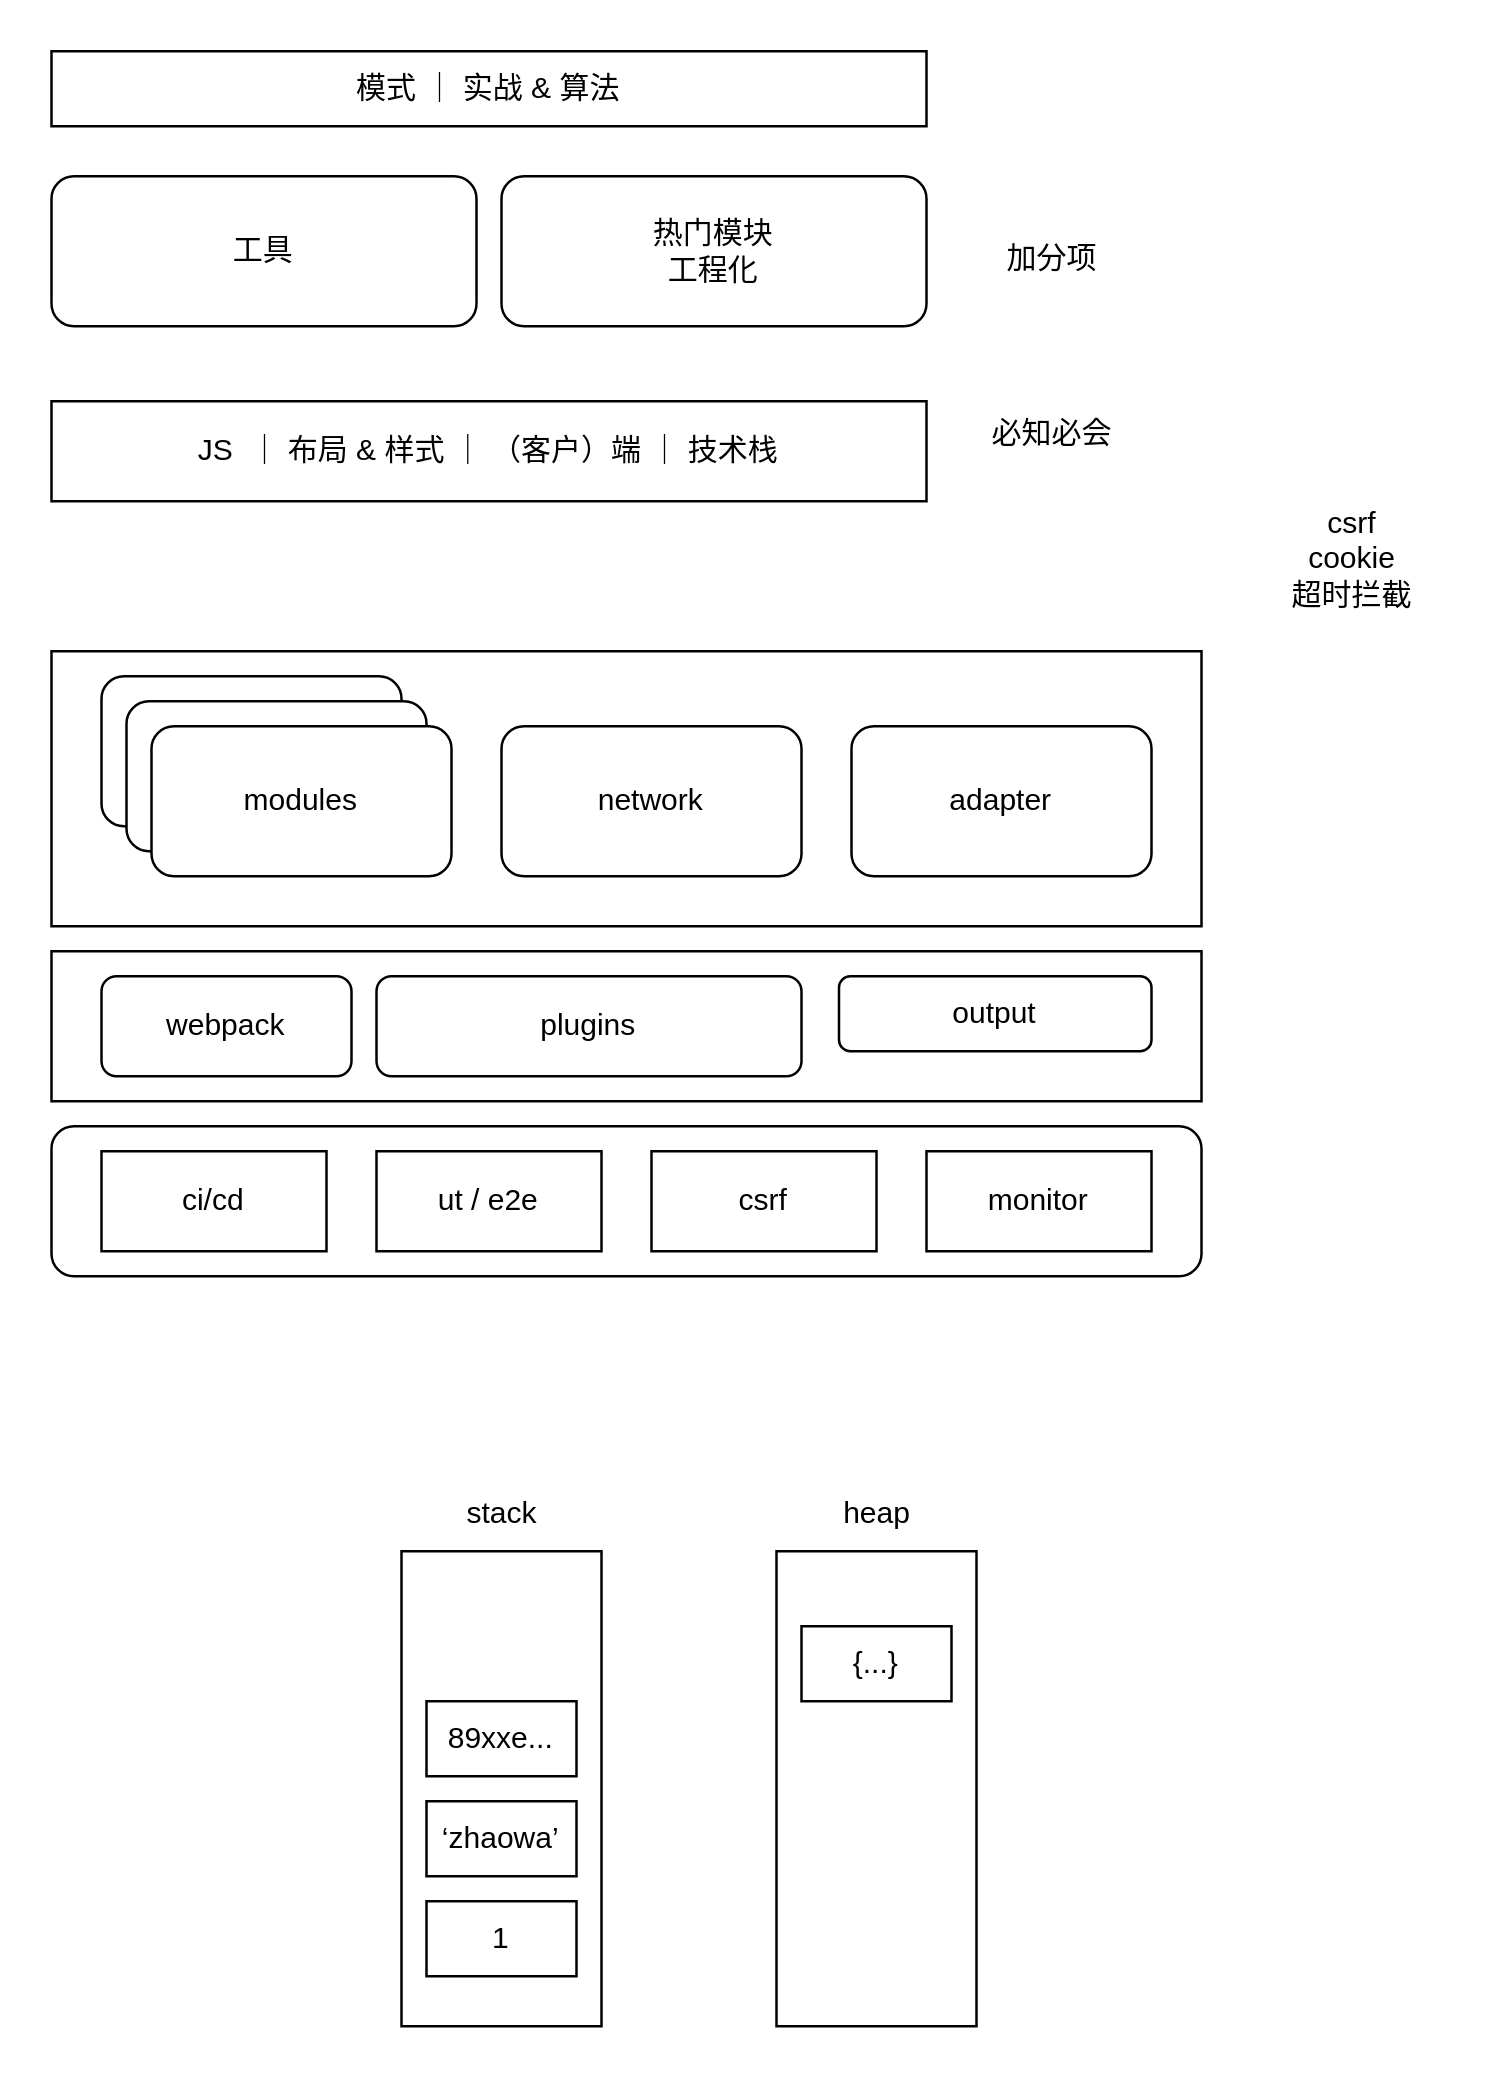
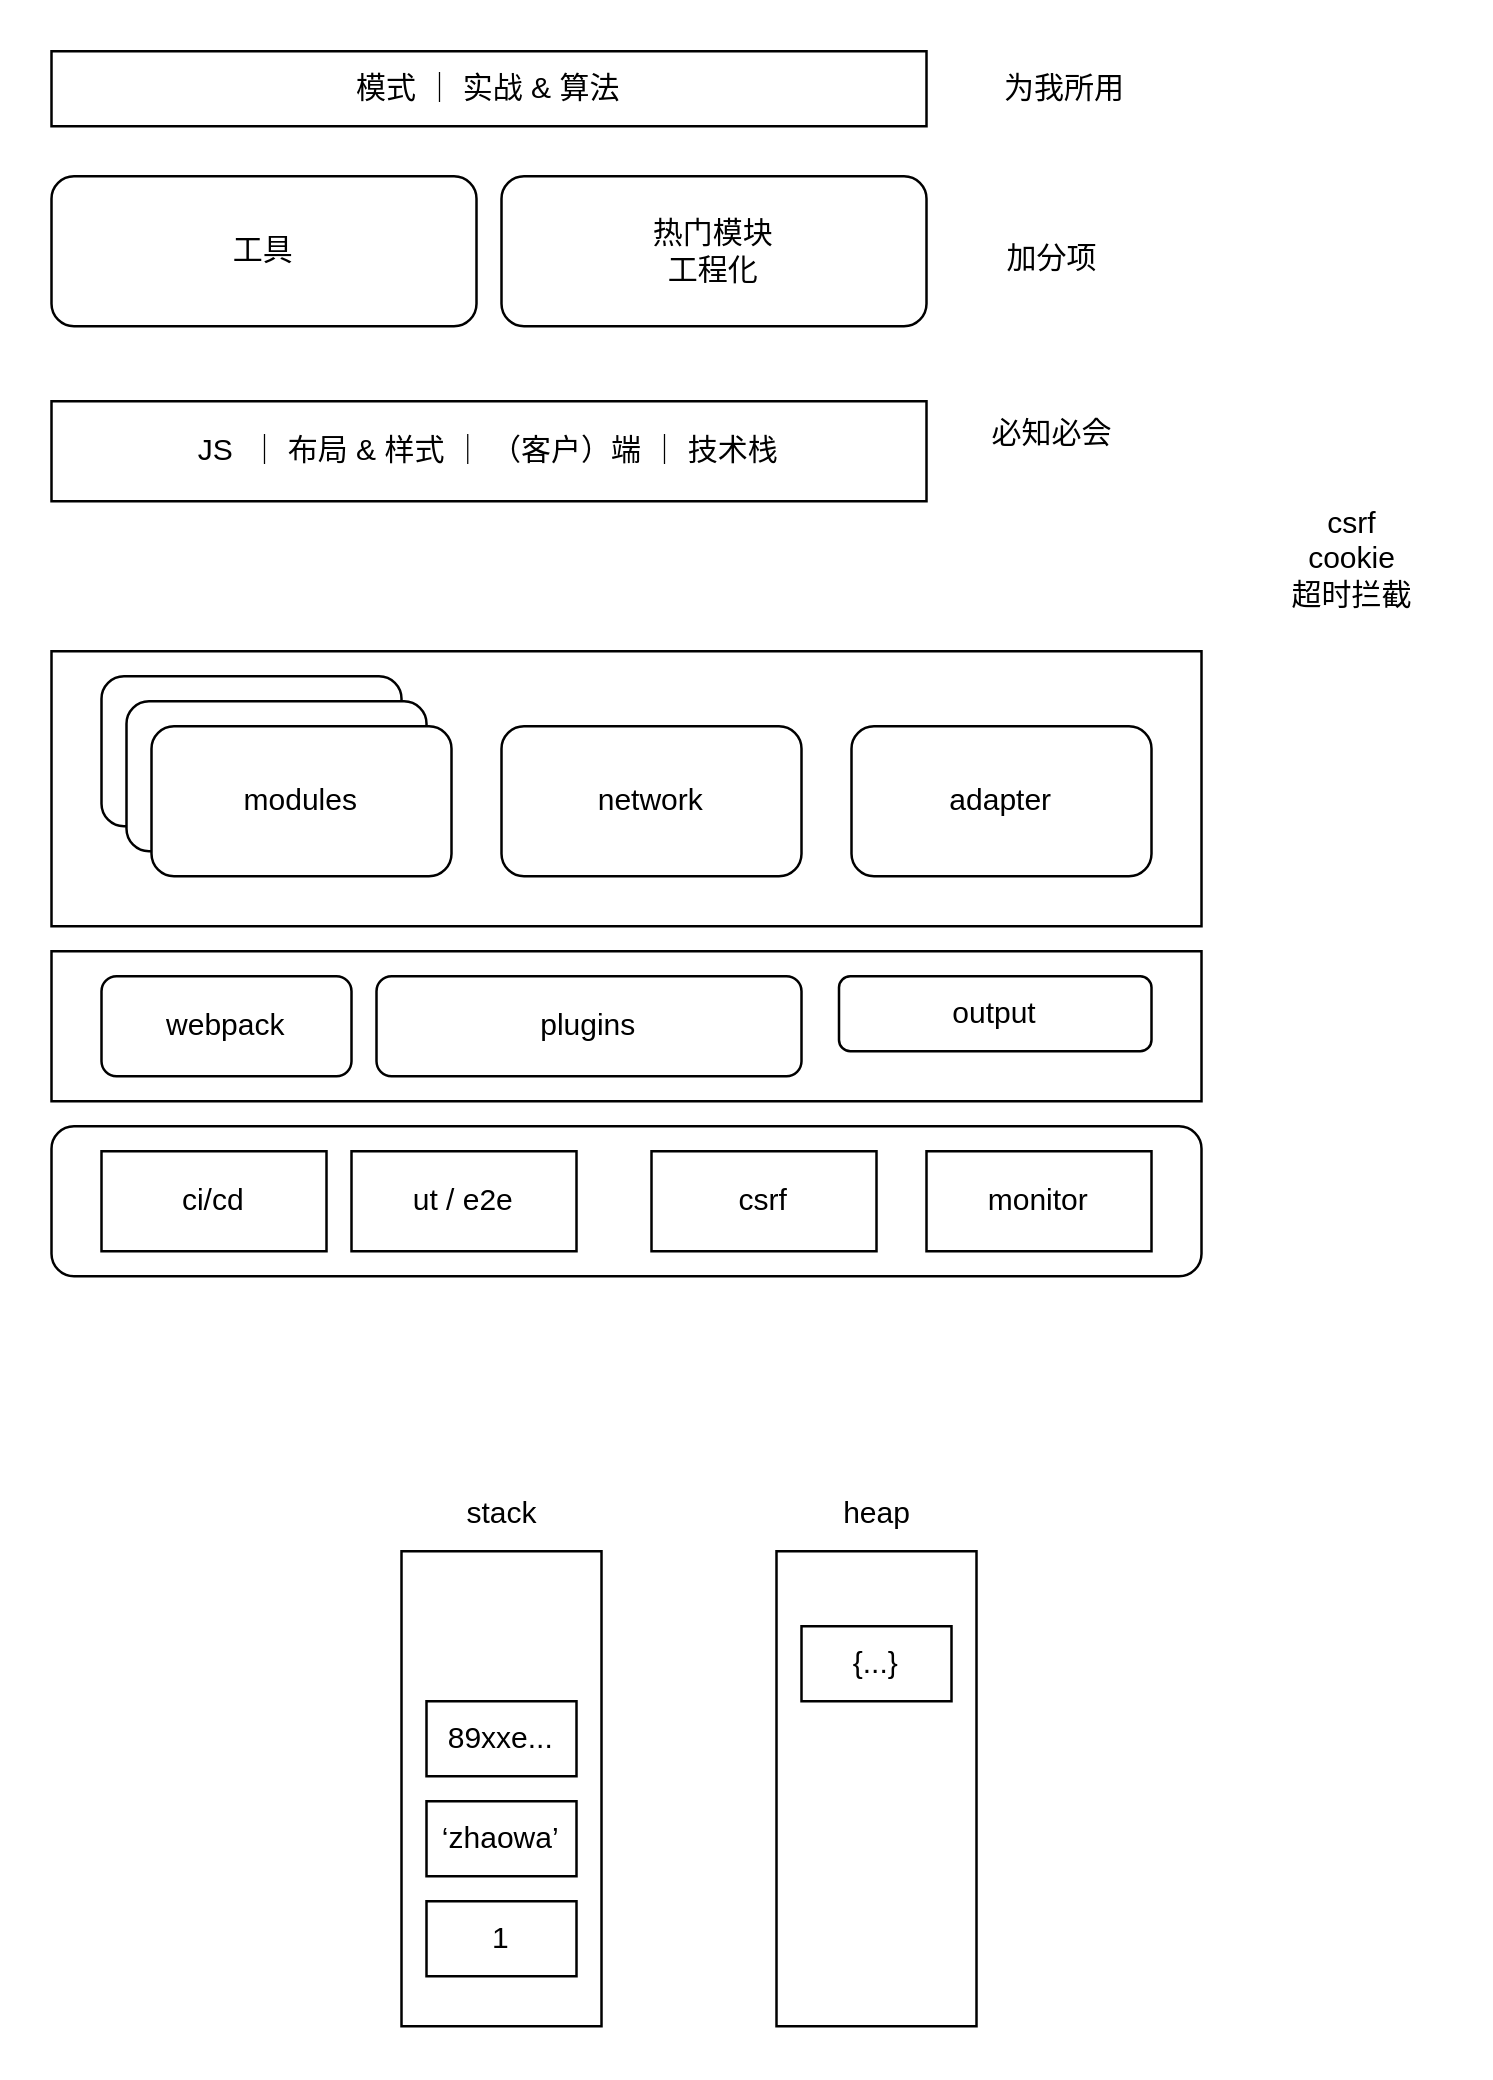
none -> (1064, 89)
(489, 1201) -> (464, 1201)
